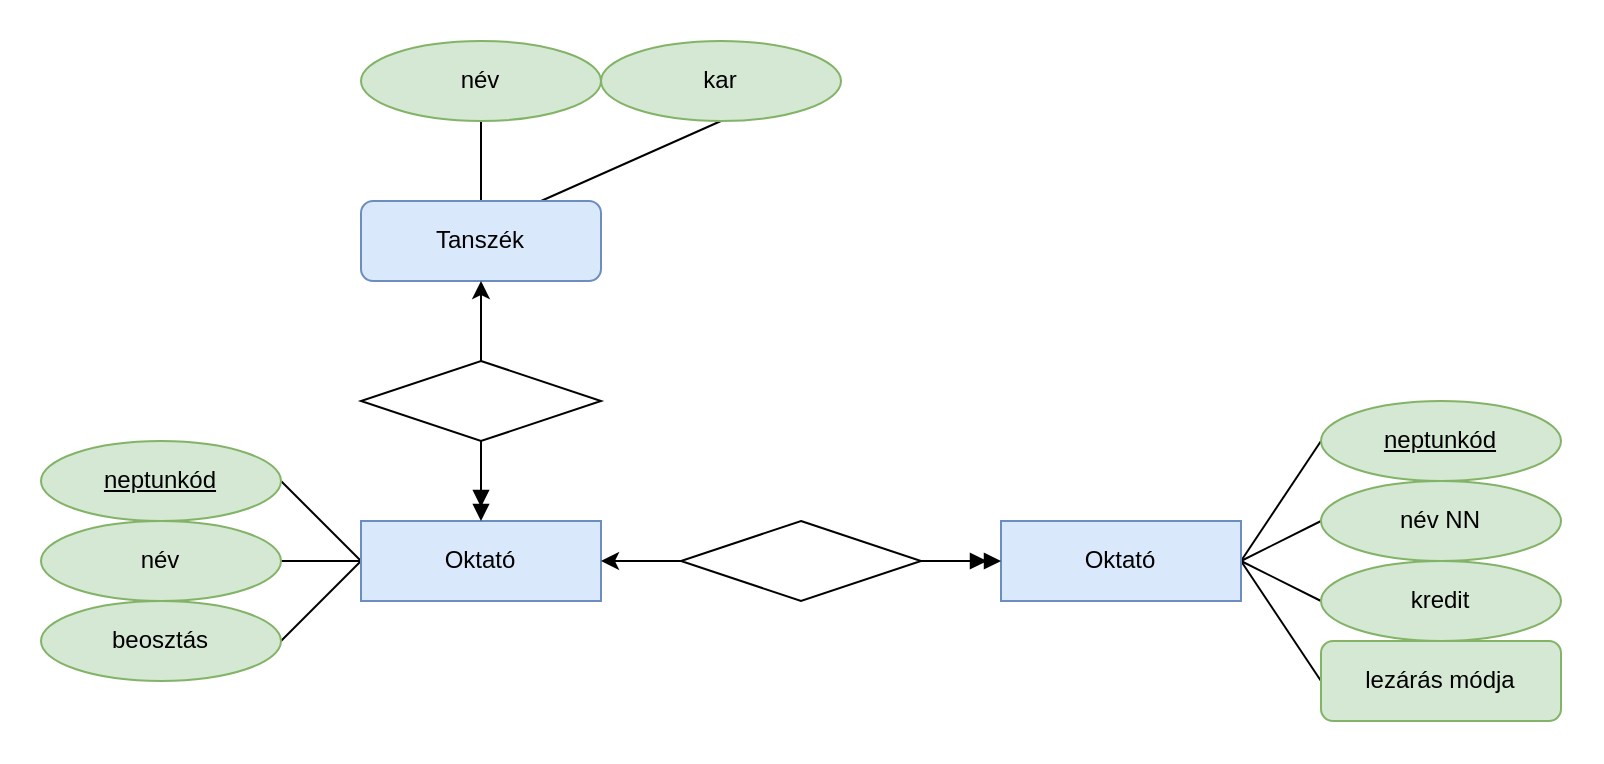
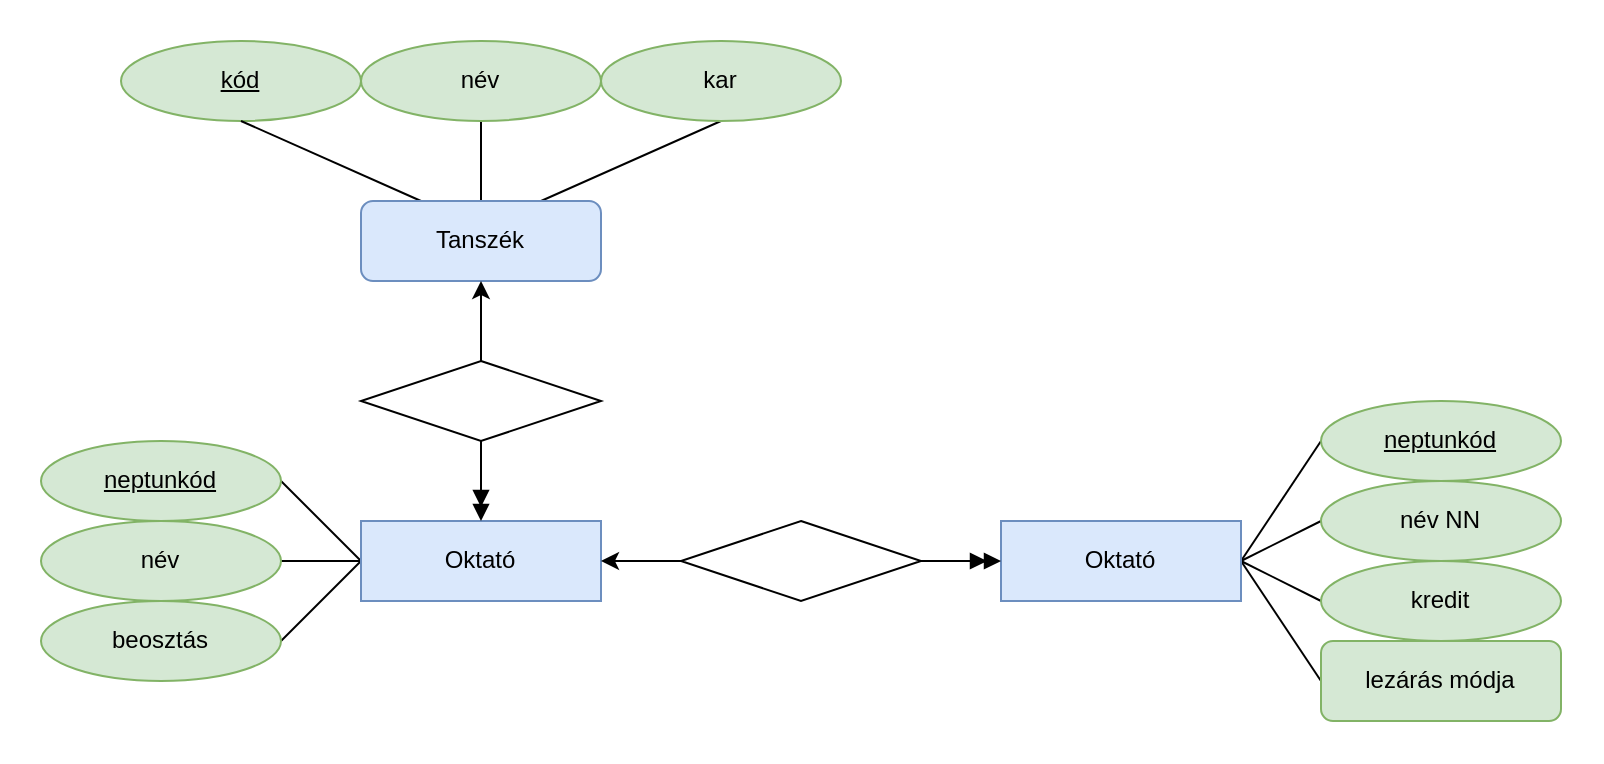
none -> (241, 81)
none -> (331, 161)
